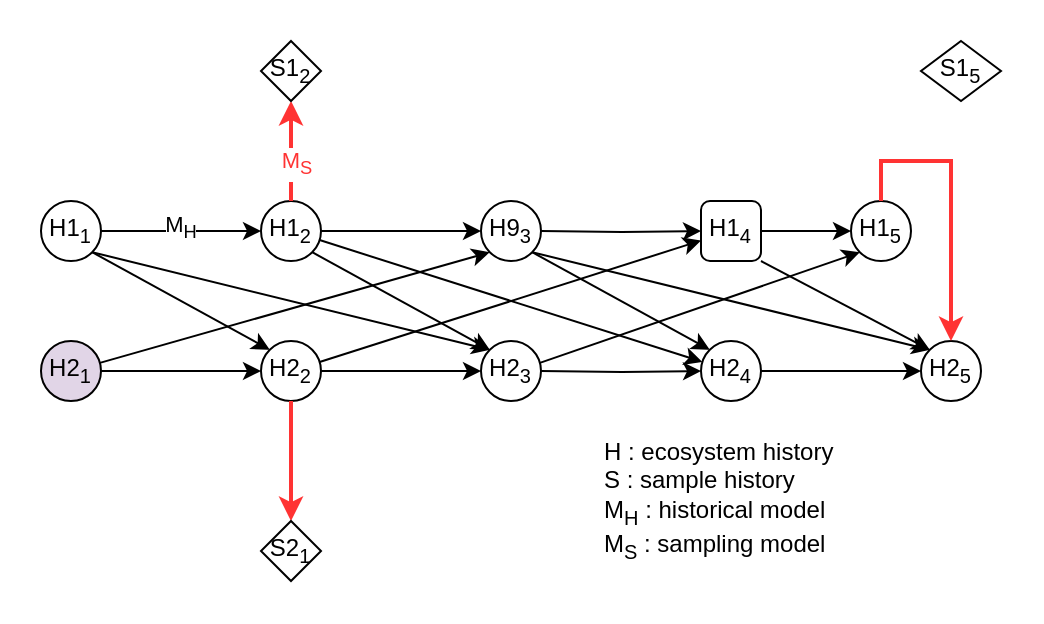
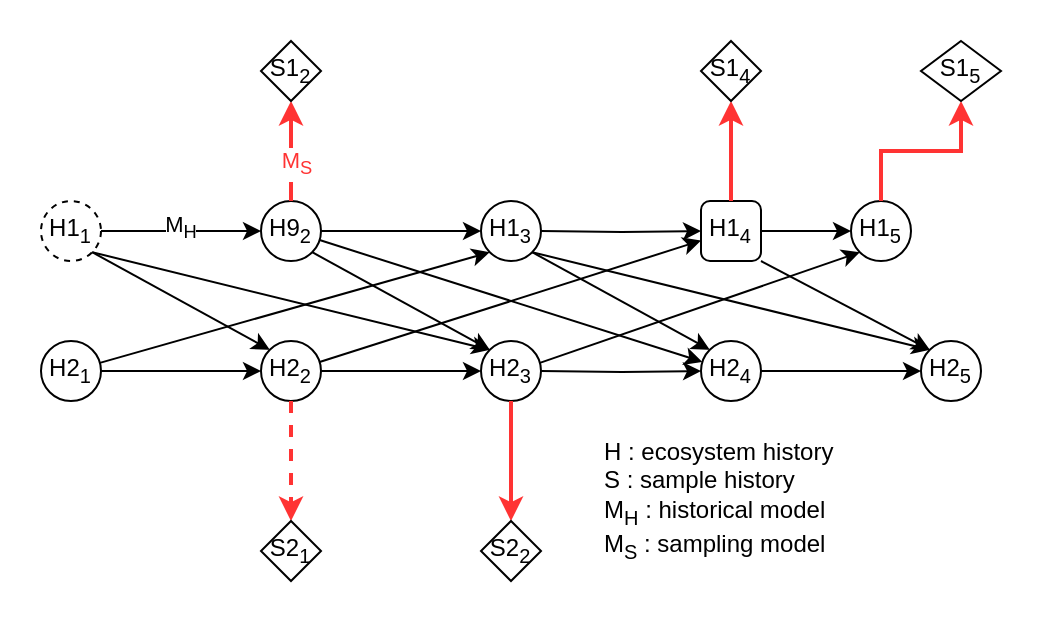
none -> (731, 71)
none -> (731, 160)
(951, 206) -> (931, 151)
(71, 231) -> (71, 231)
(291, 231) -> (291, 231)
(511, 231) -> (511, 231)
(71, 371) -> (71, 371)
(291, 418) -> (291, 418)
none -> (511, 452)
none -> (511, 551)
